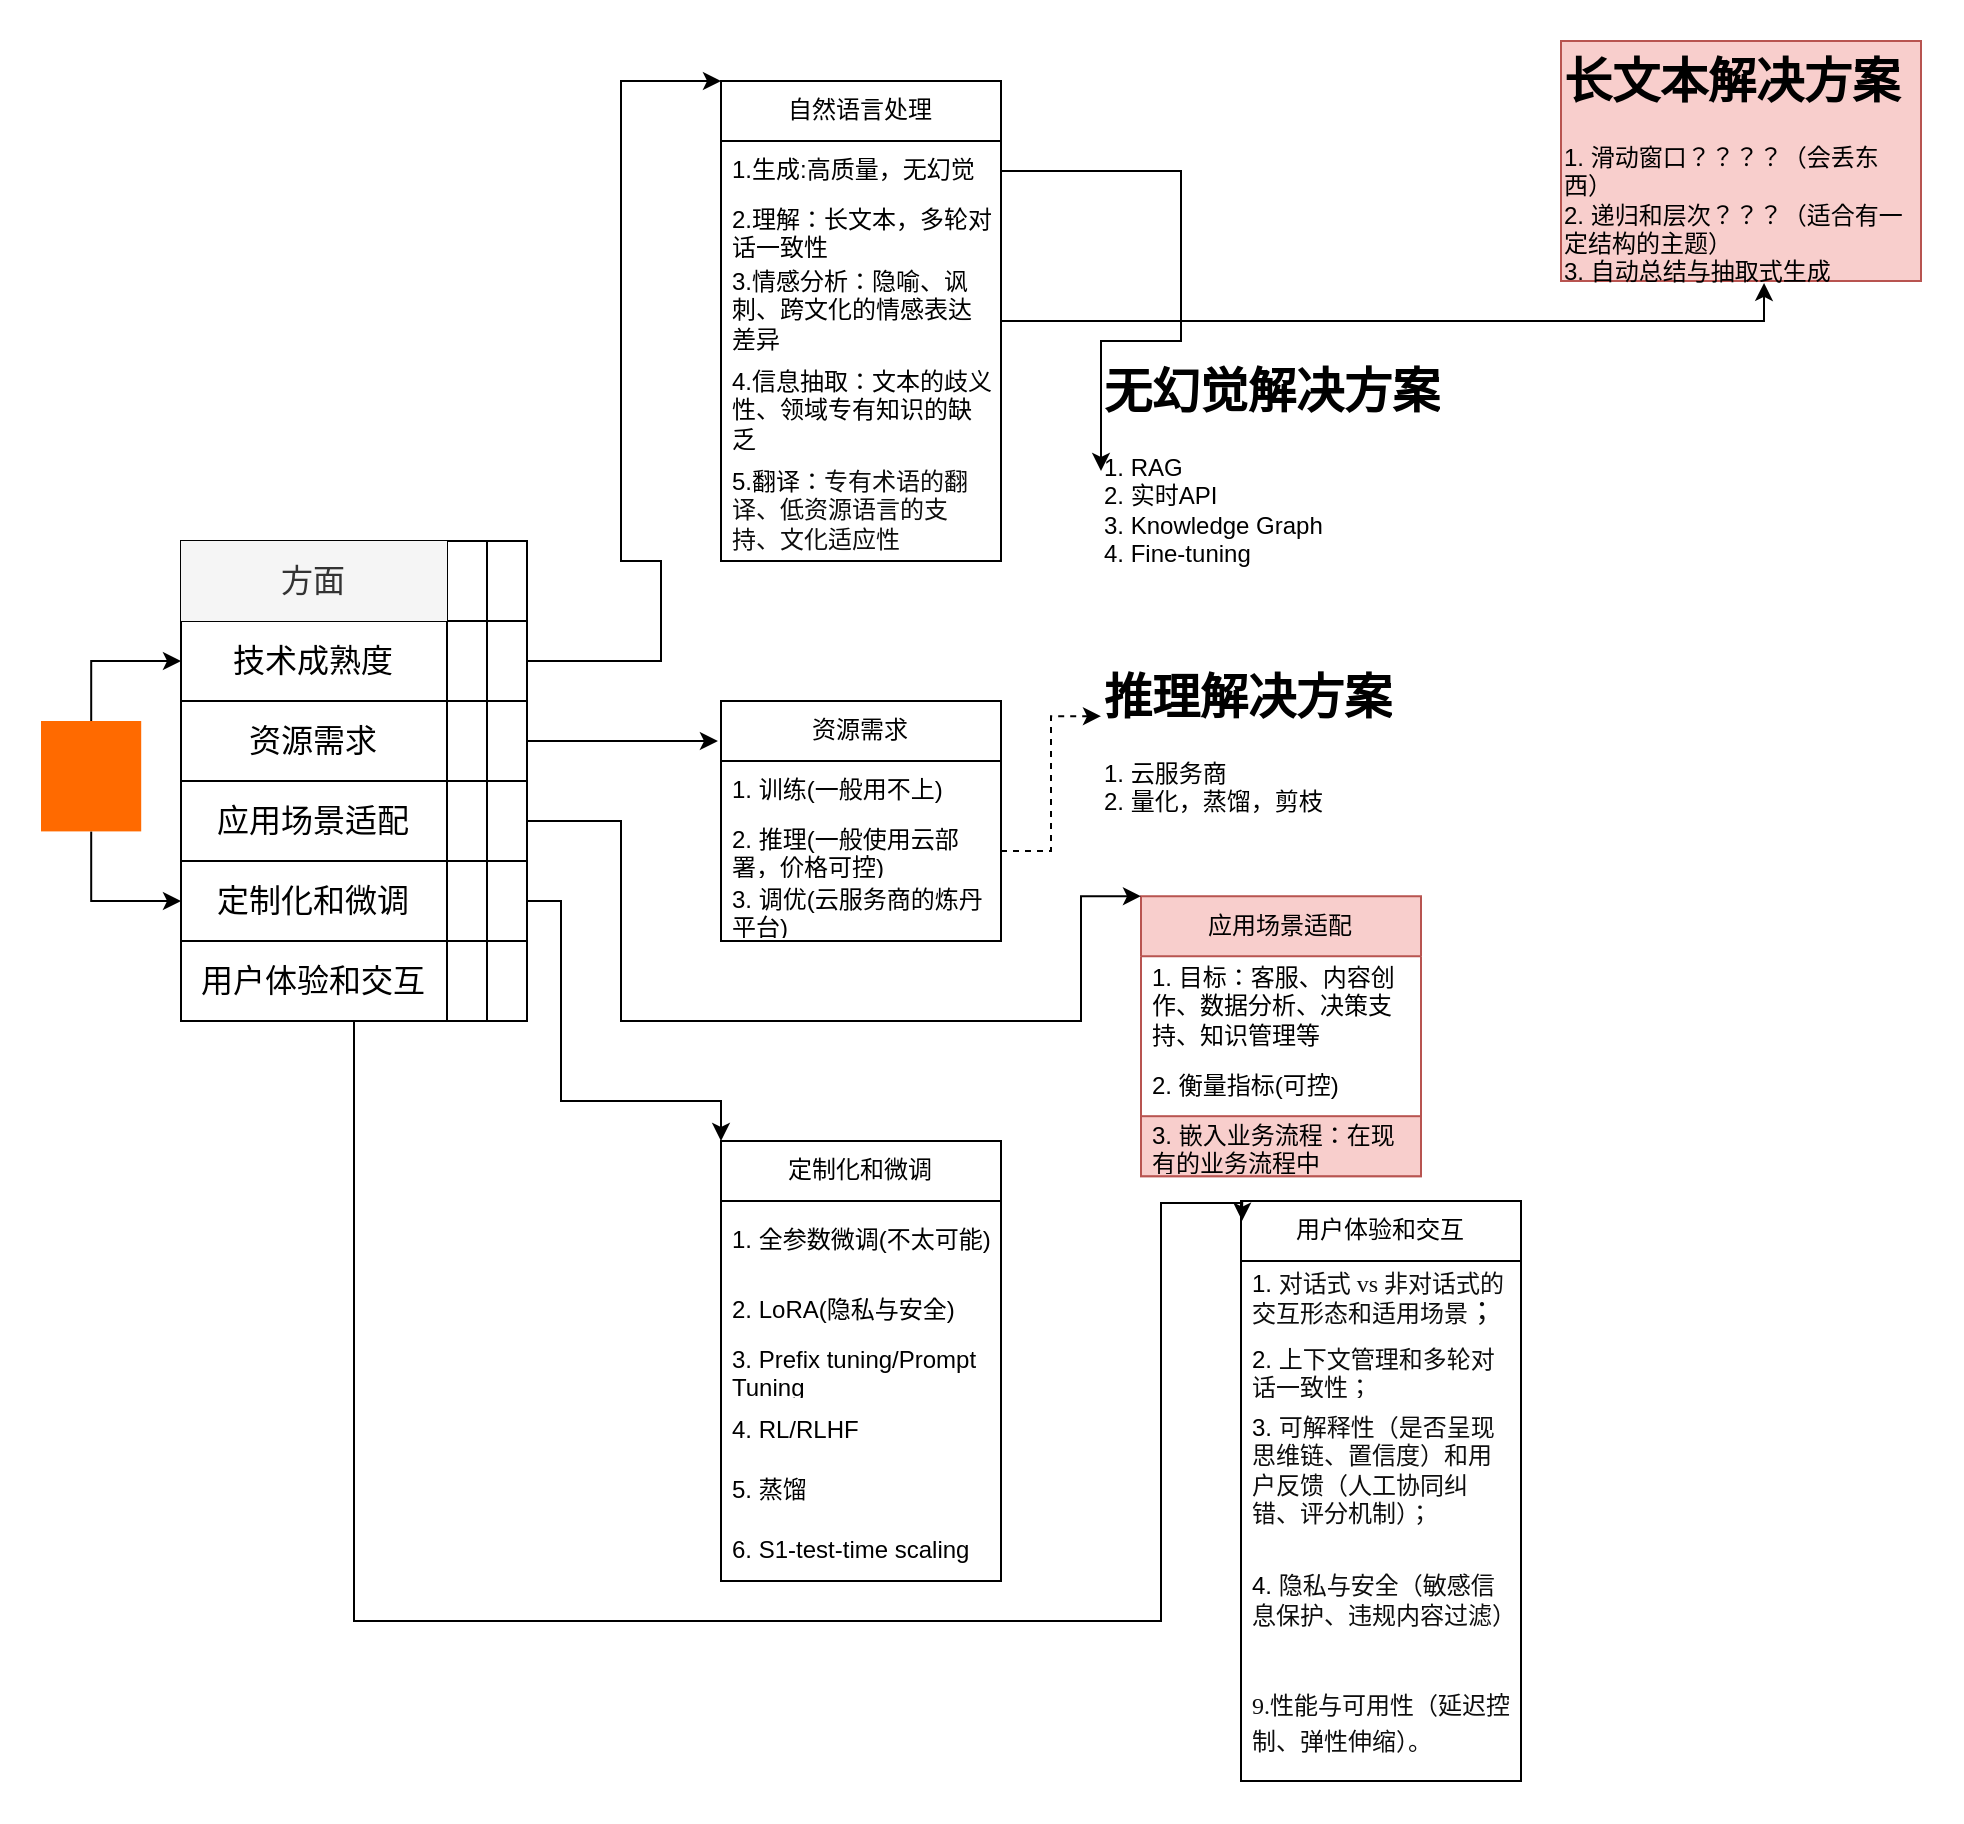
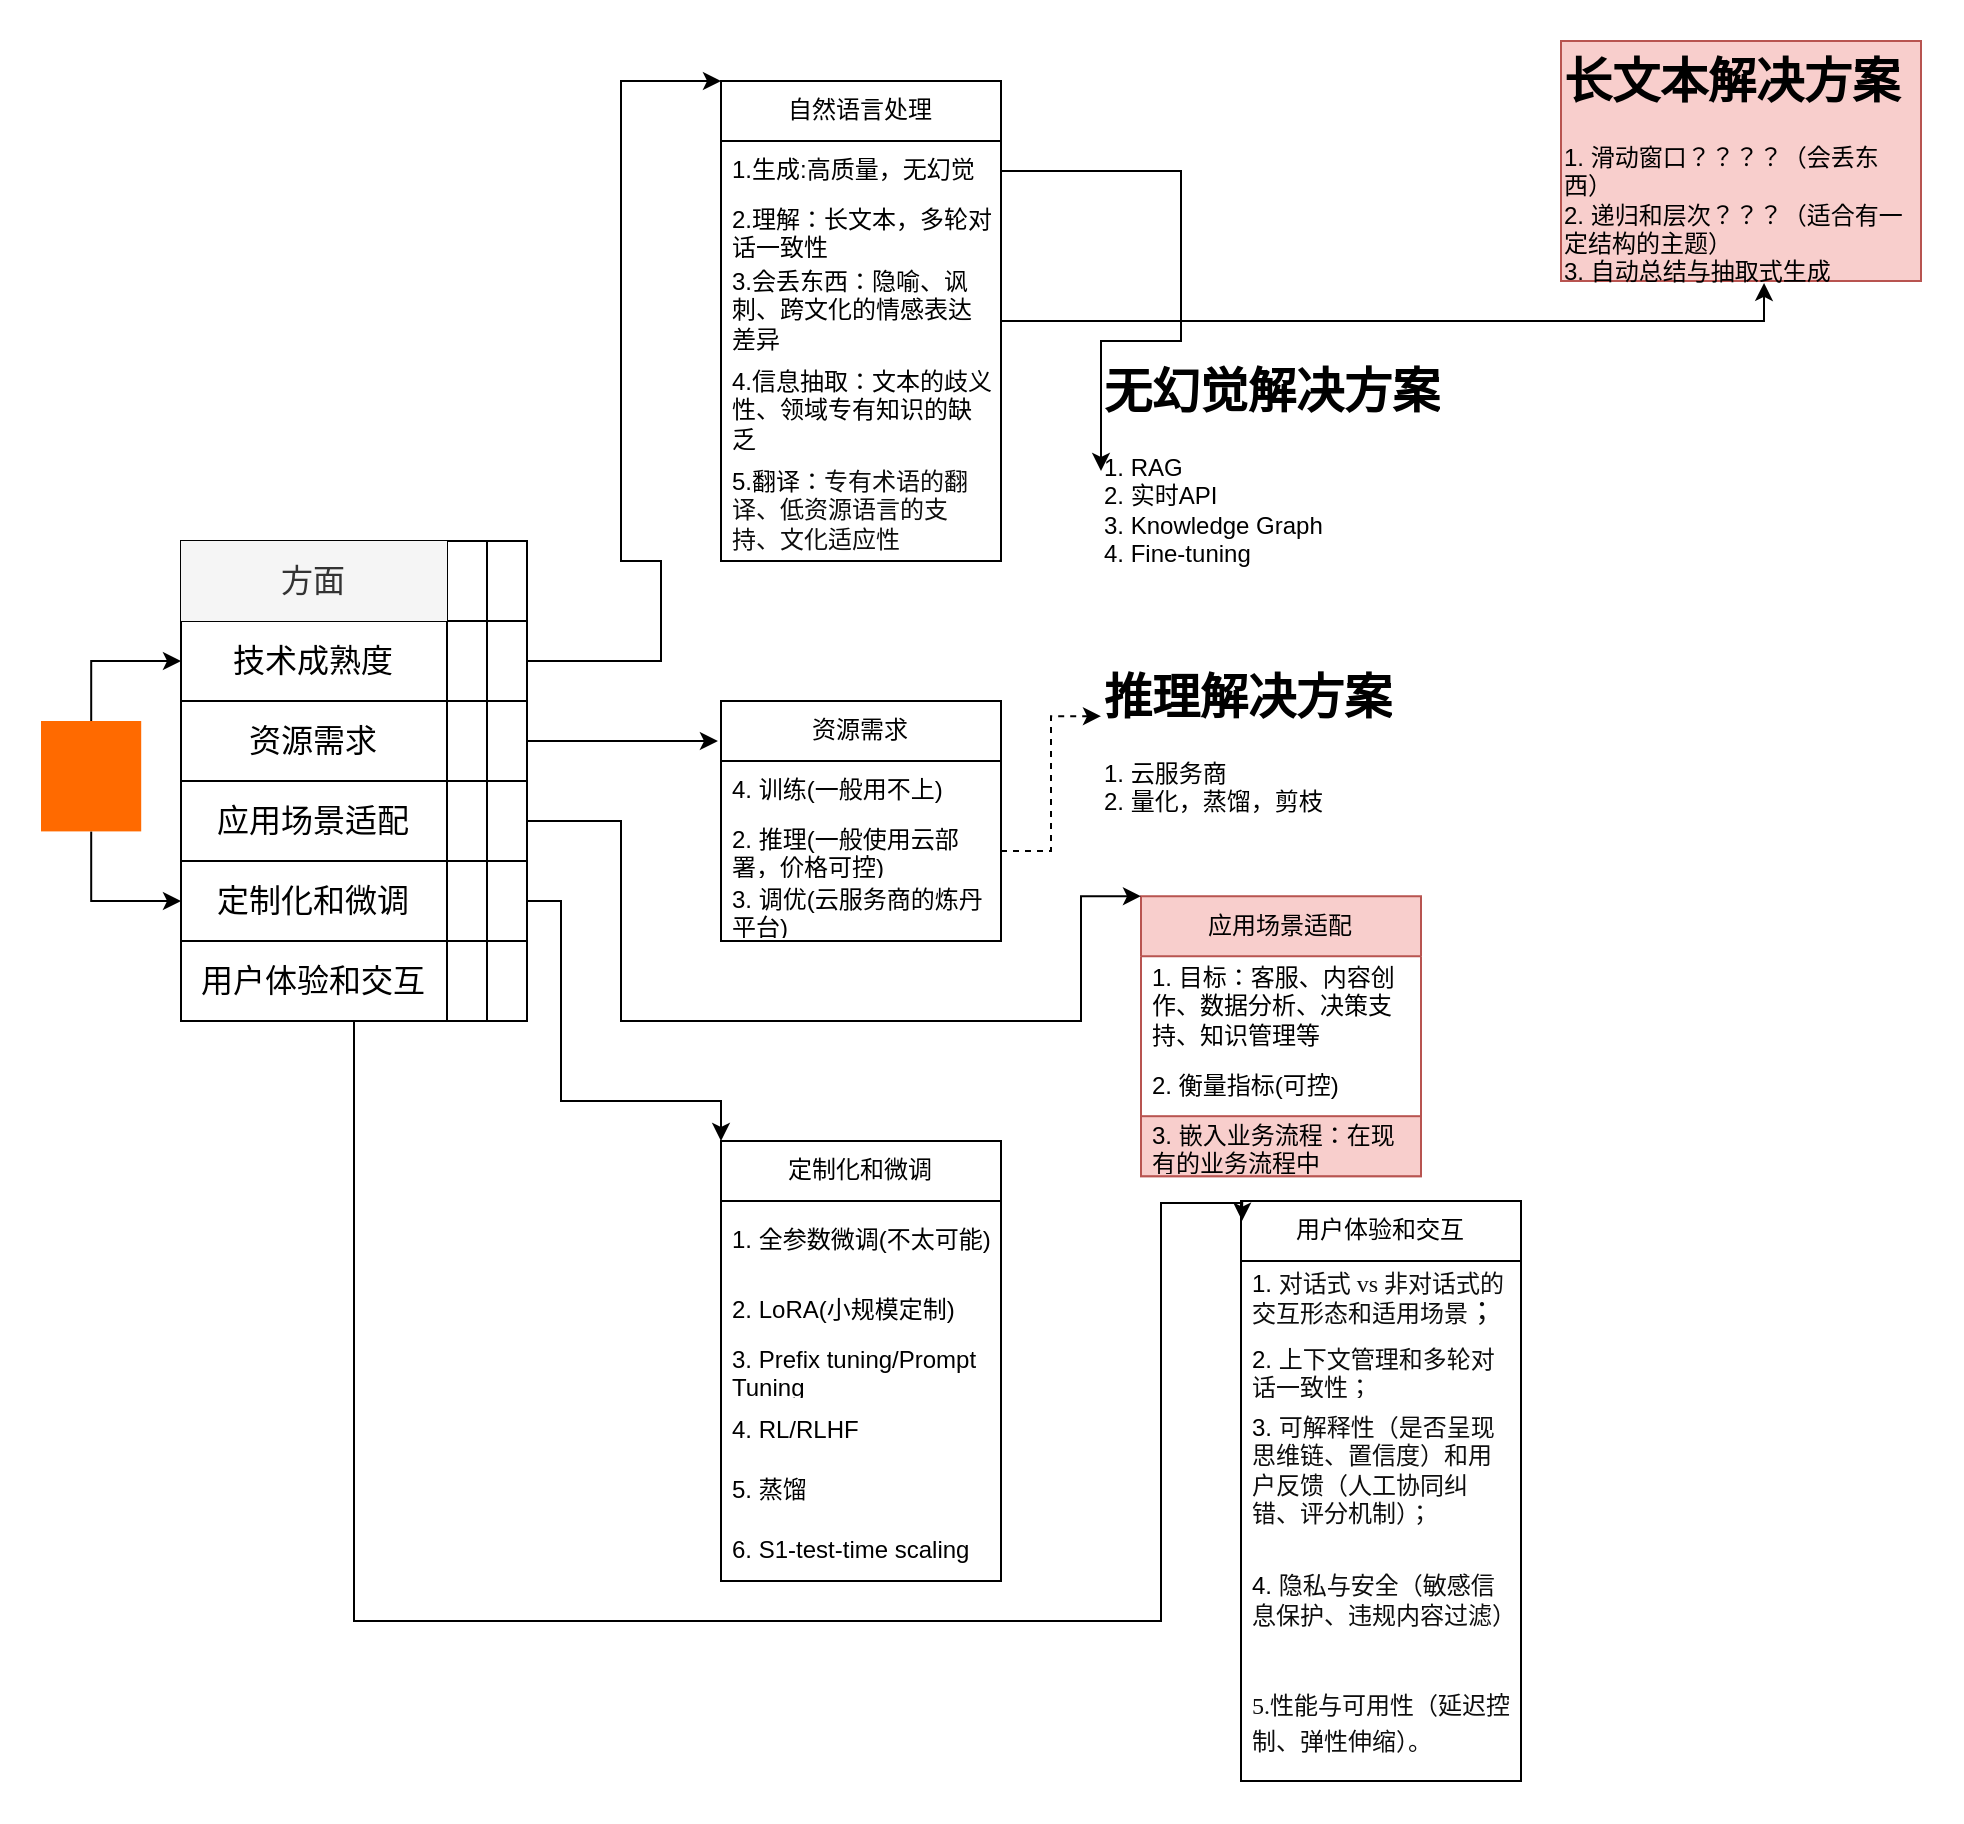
(863, 311) -> (863, 311)
(844, 791) -> (844, 791)
(847, 1311) -> (847, 1311)
(1383, 1721) -> (1383, 1721)
